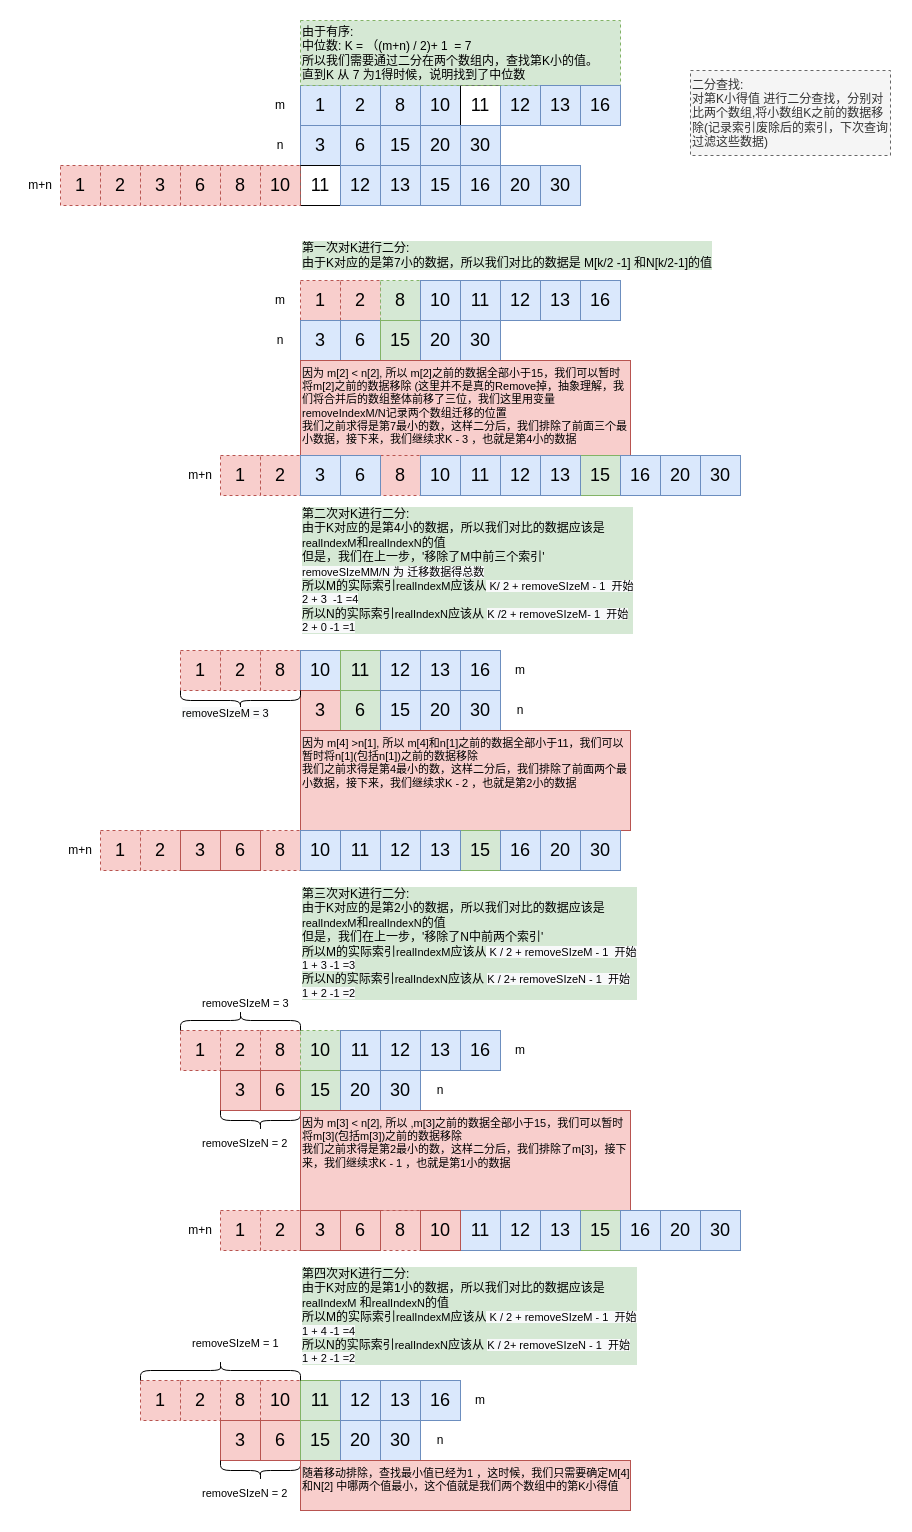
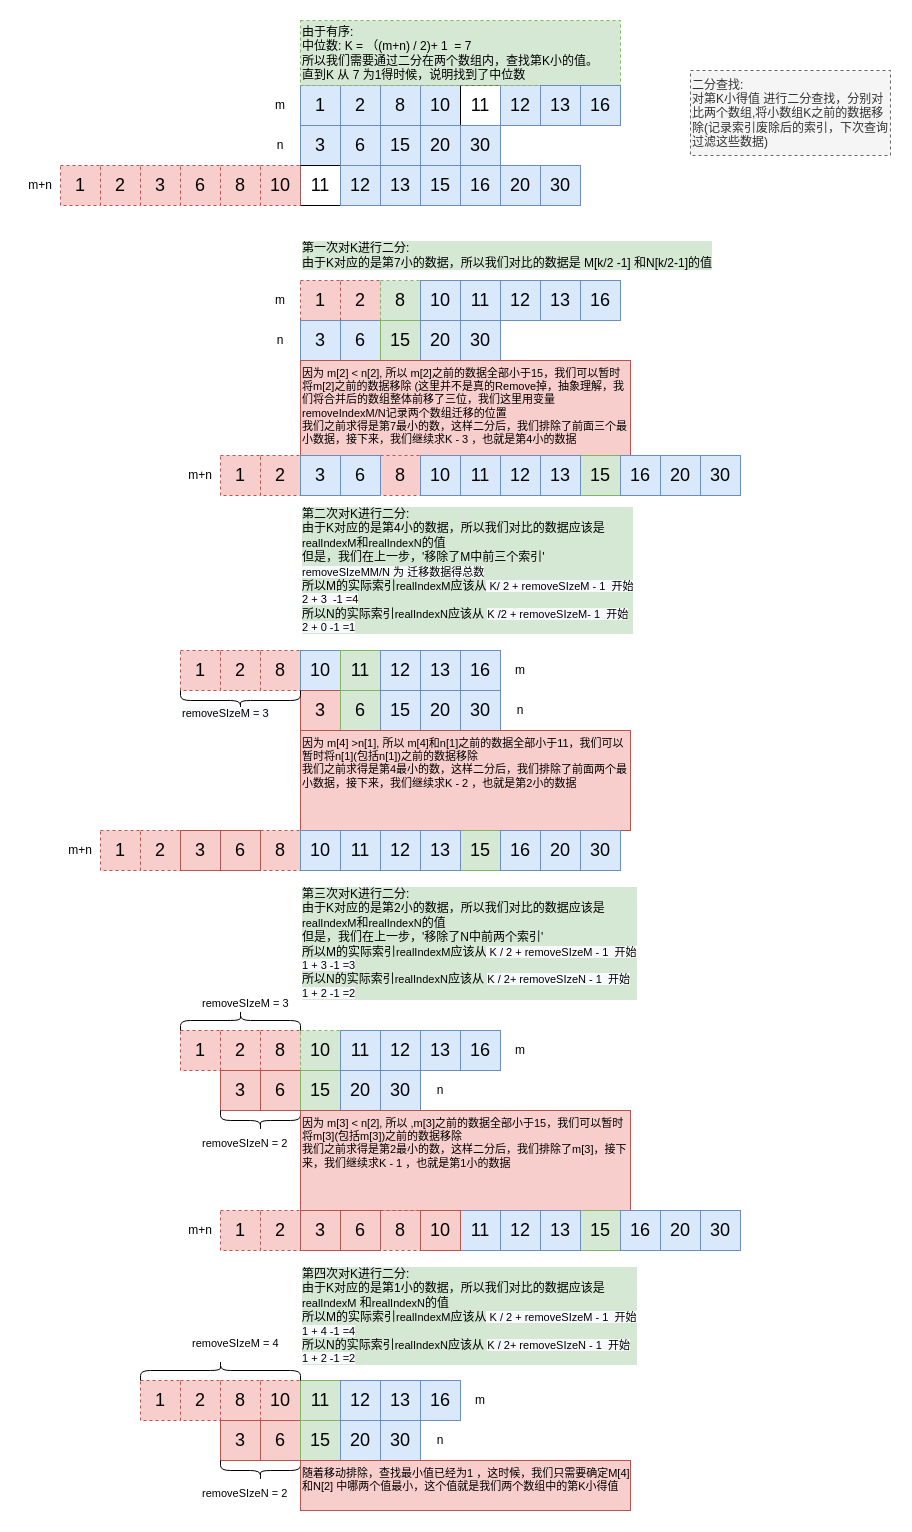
(236, 1344) -> (236, 1344)
